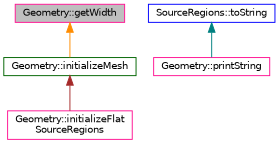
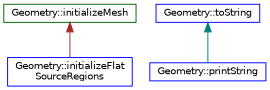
(70, 13) -> none
(212, 13) -> (208, 13)
(212, 67) -> (208, 72)
(70, 125) -> (70, 72)
